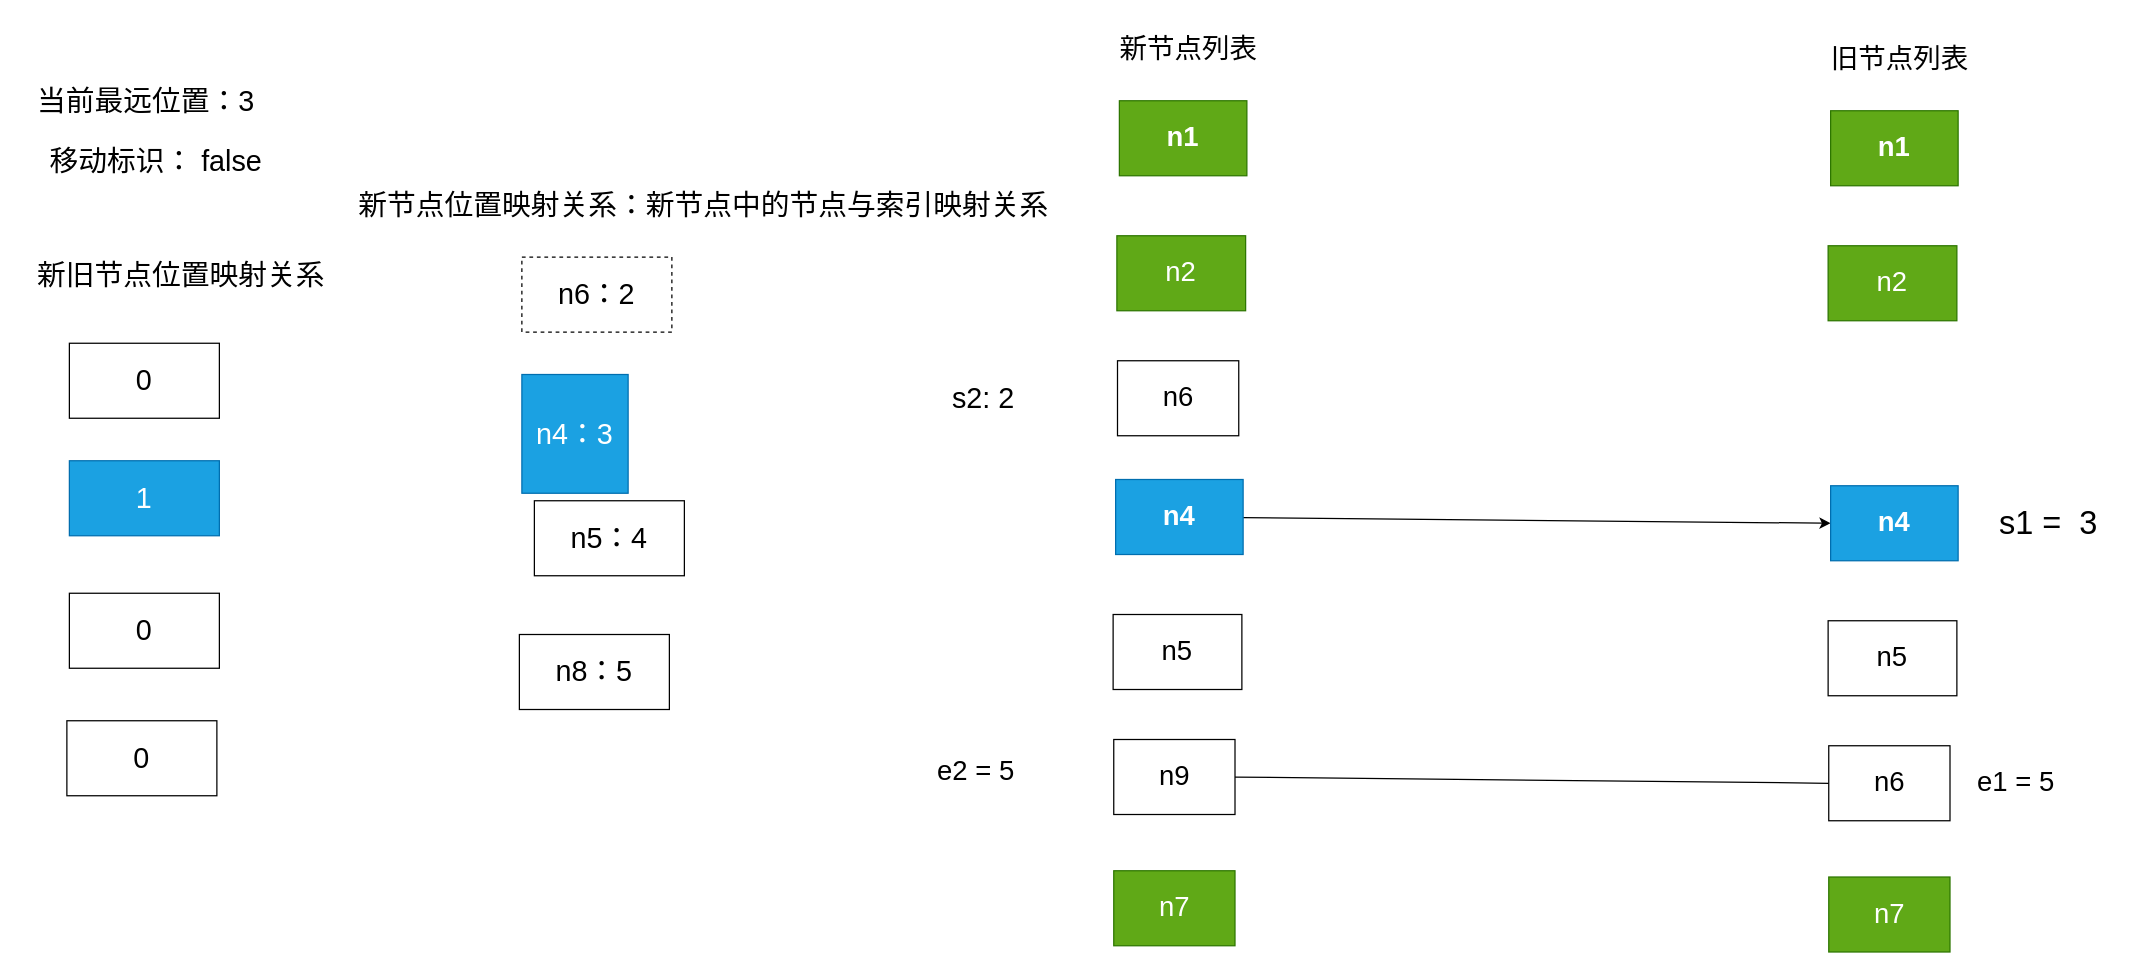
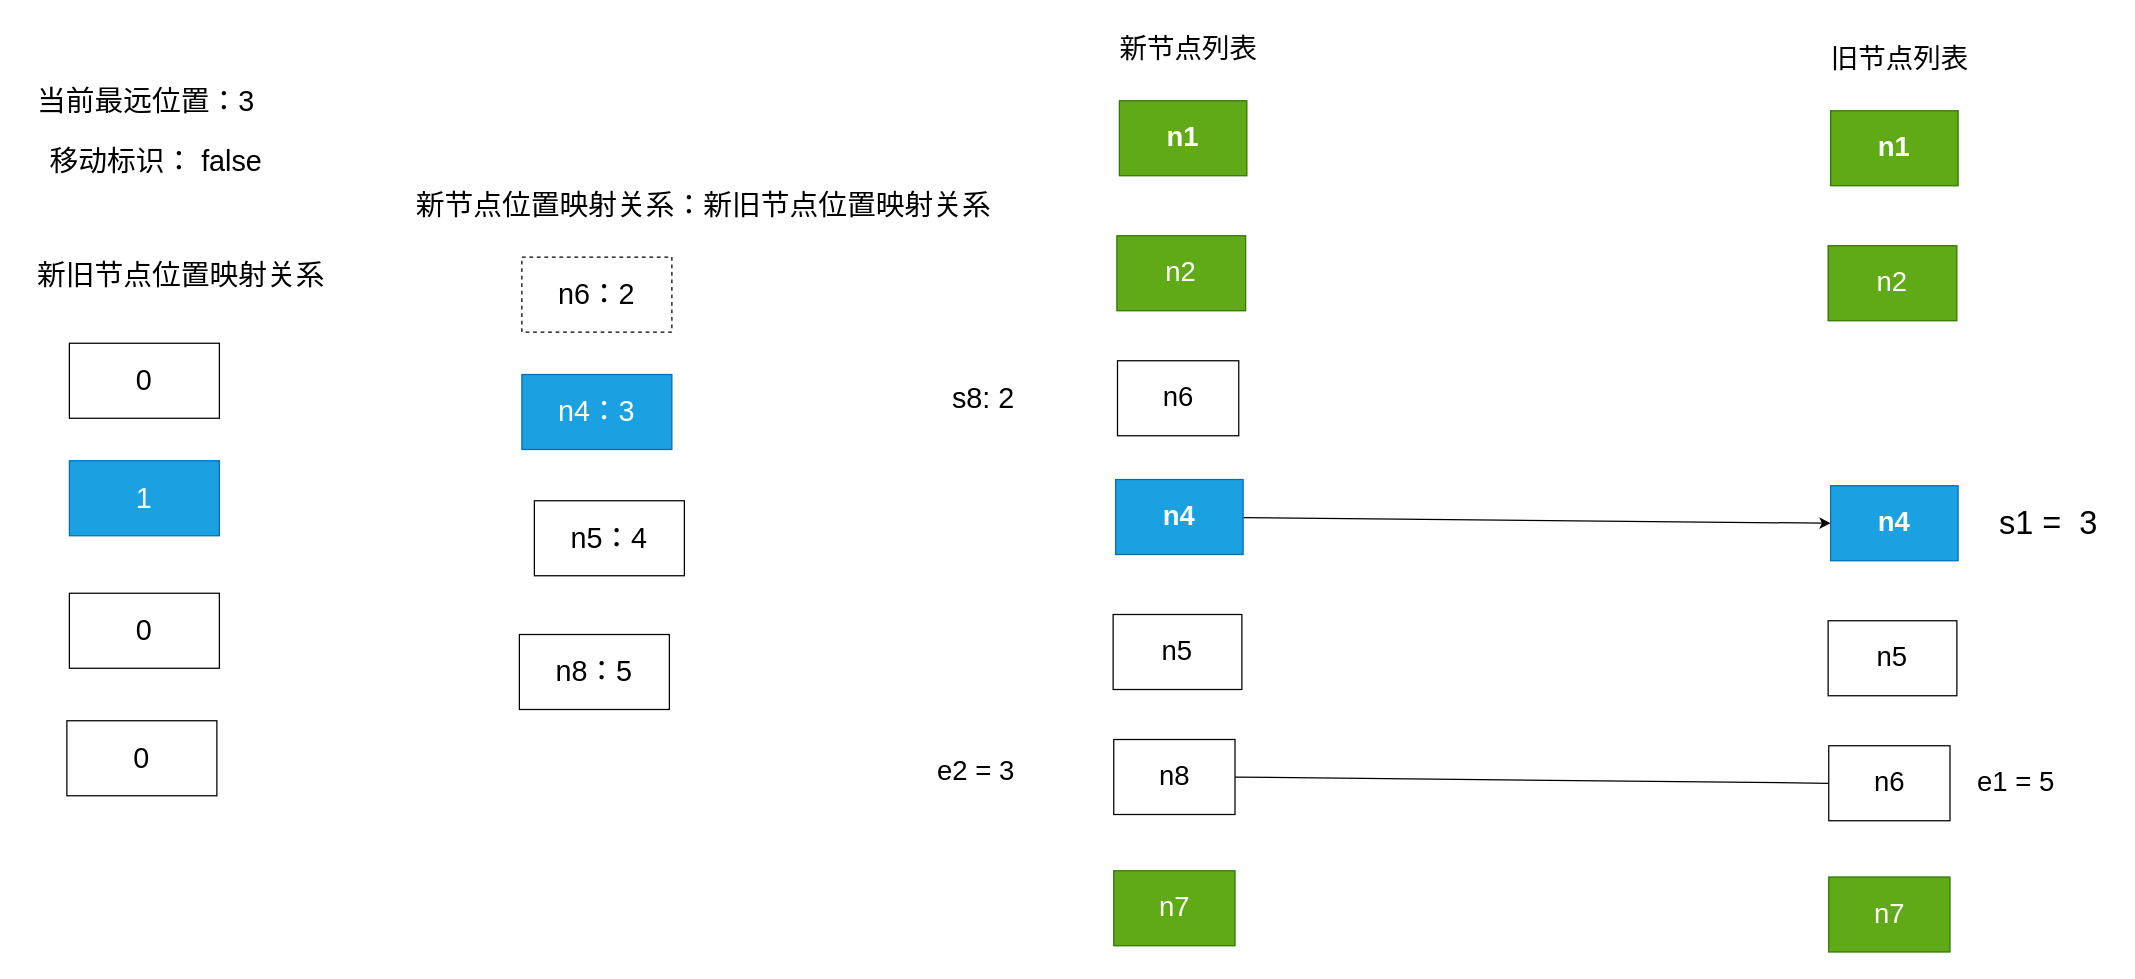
(704, 206) -> (704, 206)
(984, 398) -> (984, 398)
(575, 434) -> (597, 412)
(976, 772) -> (976, 772)
(1175, 777) -> (1175, 777)
